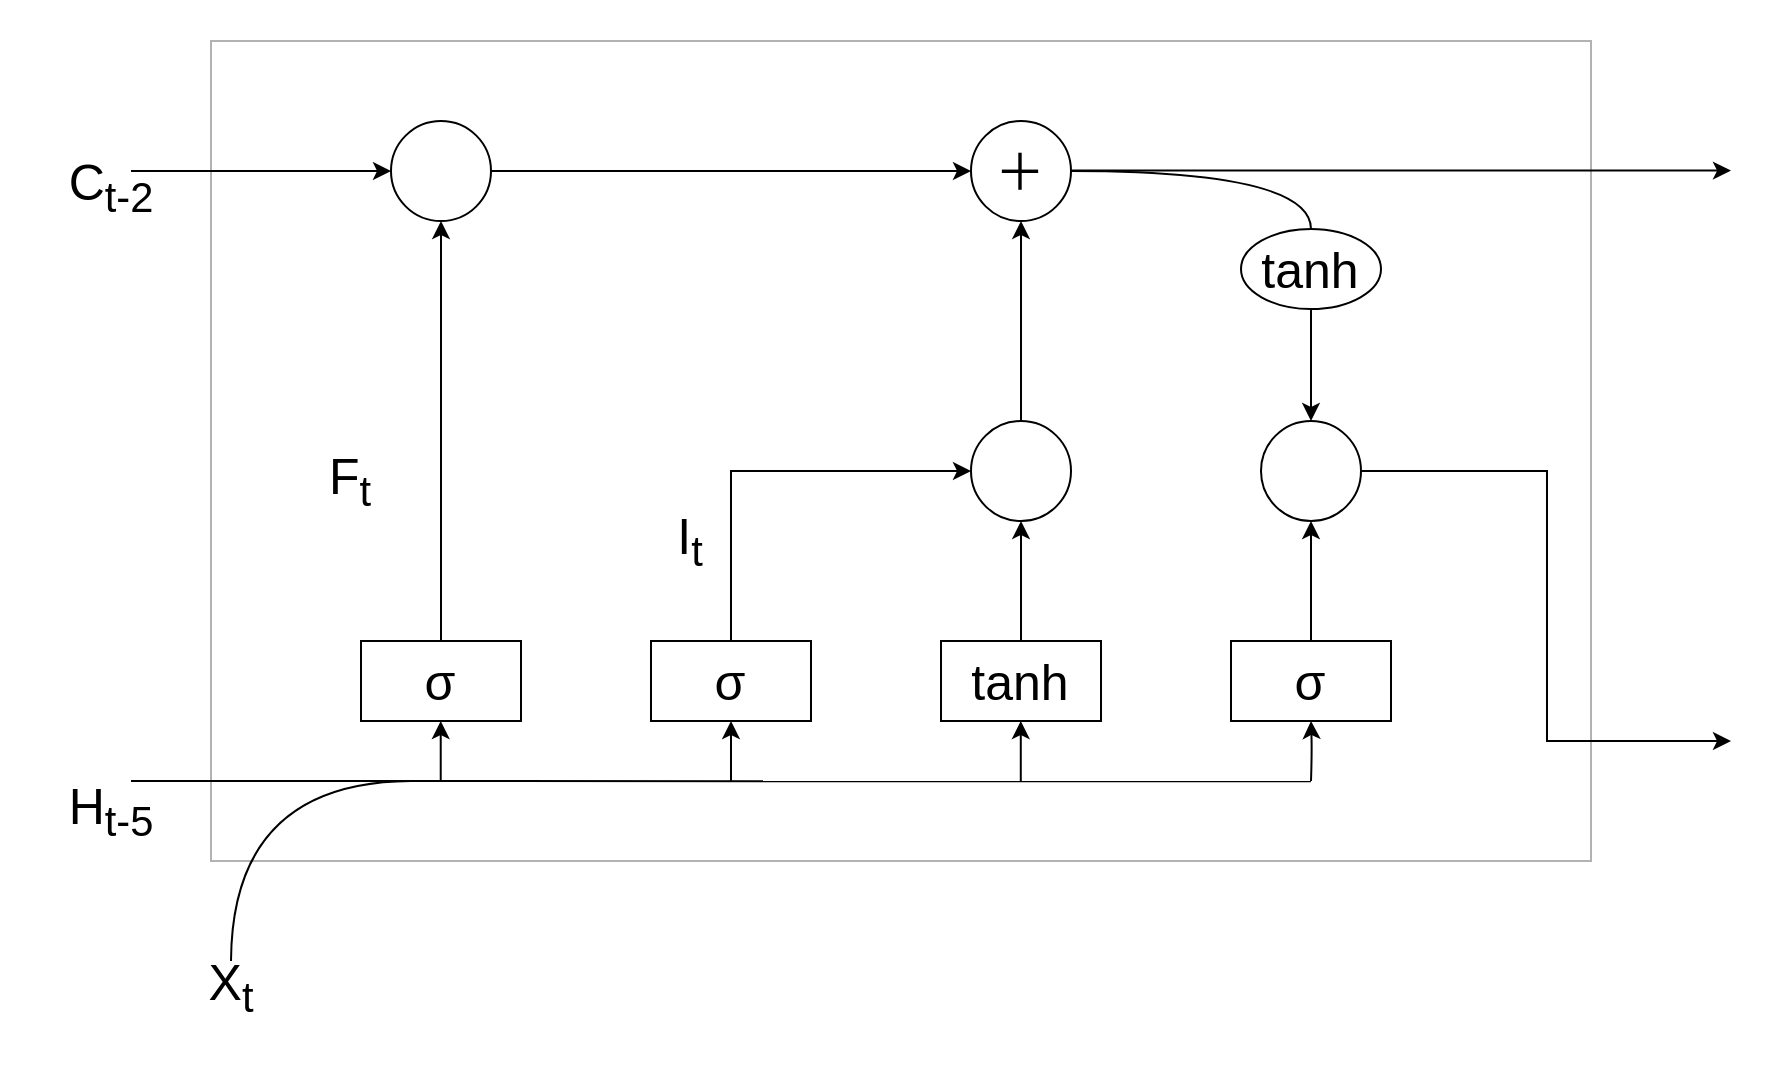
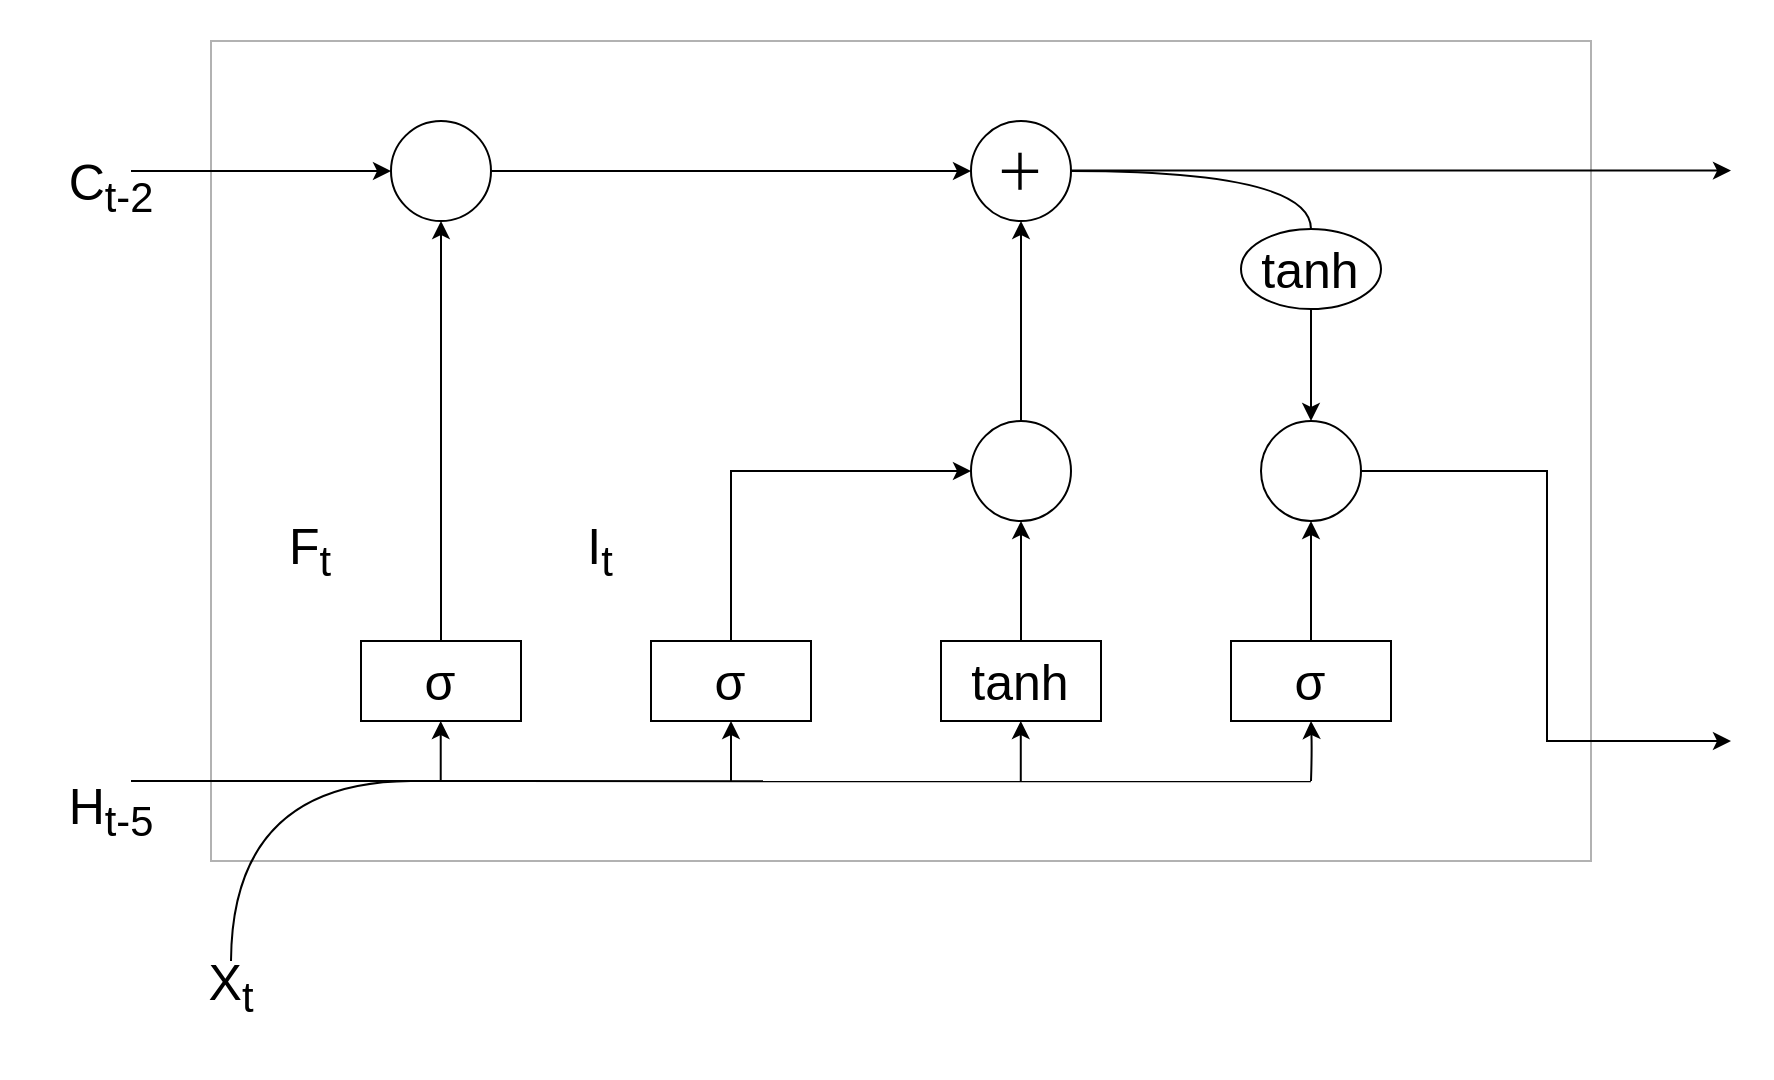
(351, 481) -> (311, 551)
(691, 541) -> (601, 551)
